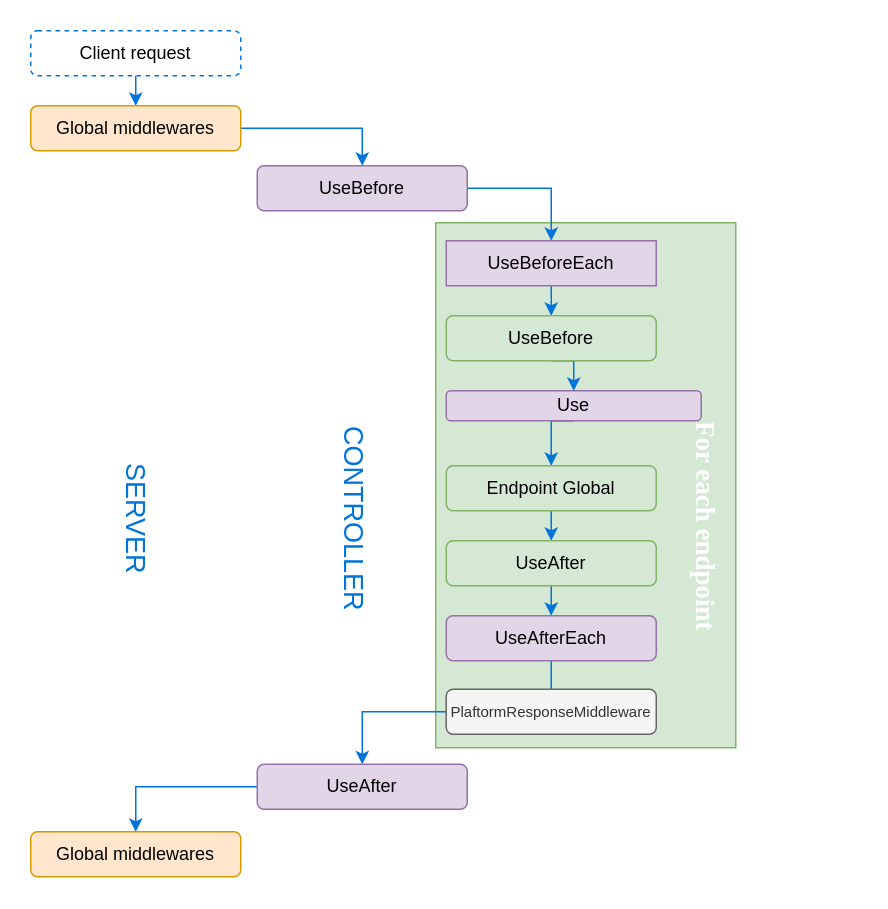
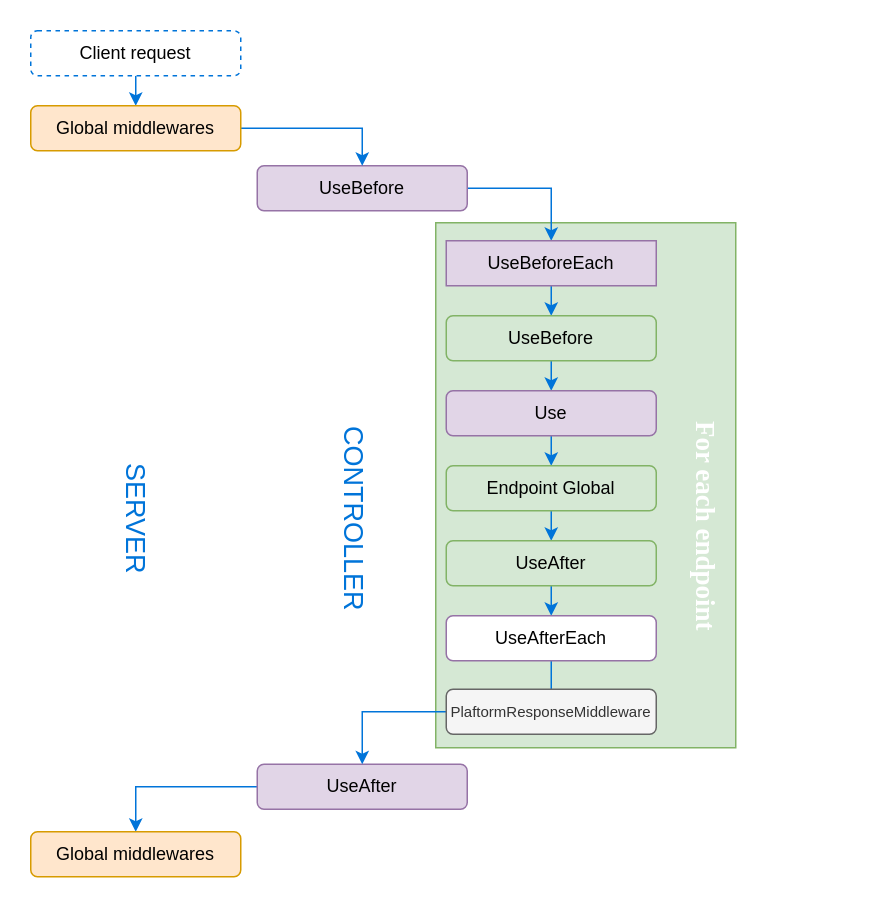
(574, 406) -> (551, 413)
(551, 638) -> (551, 638)
